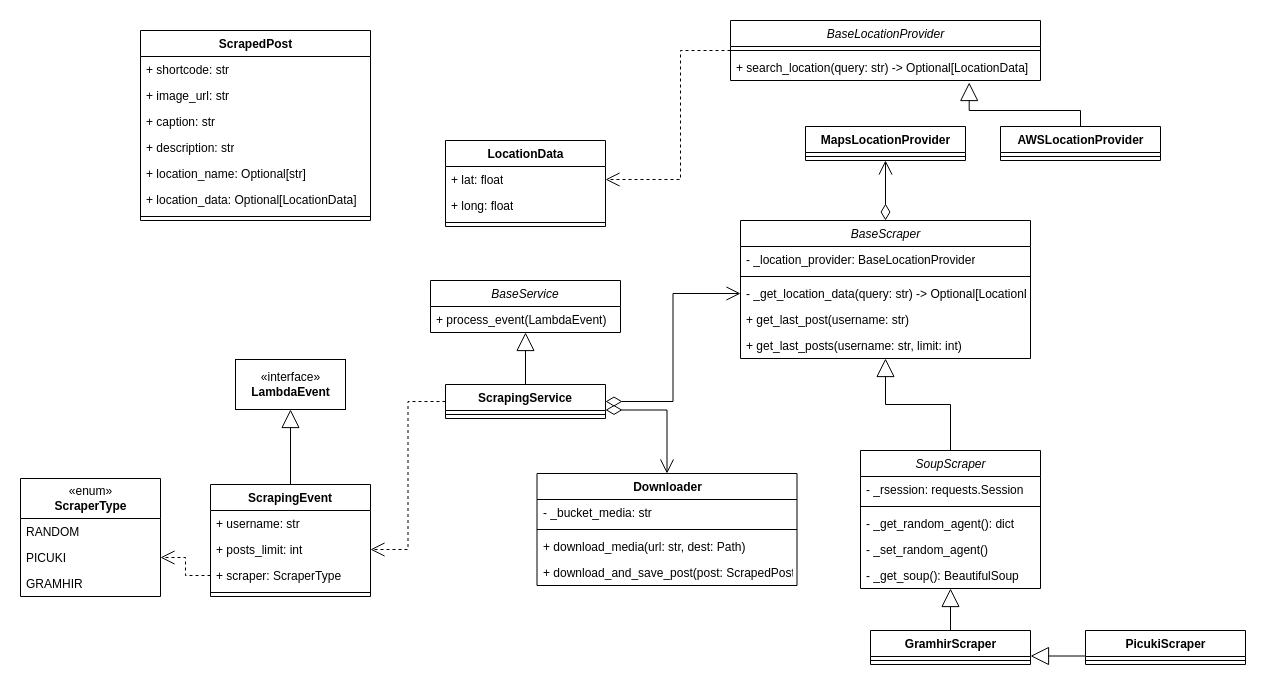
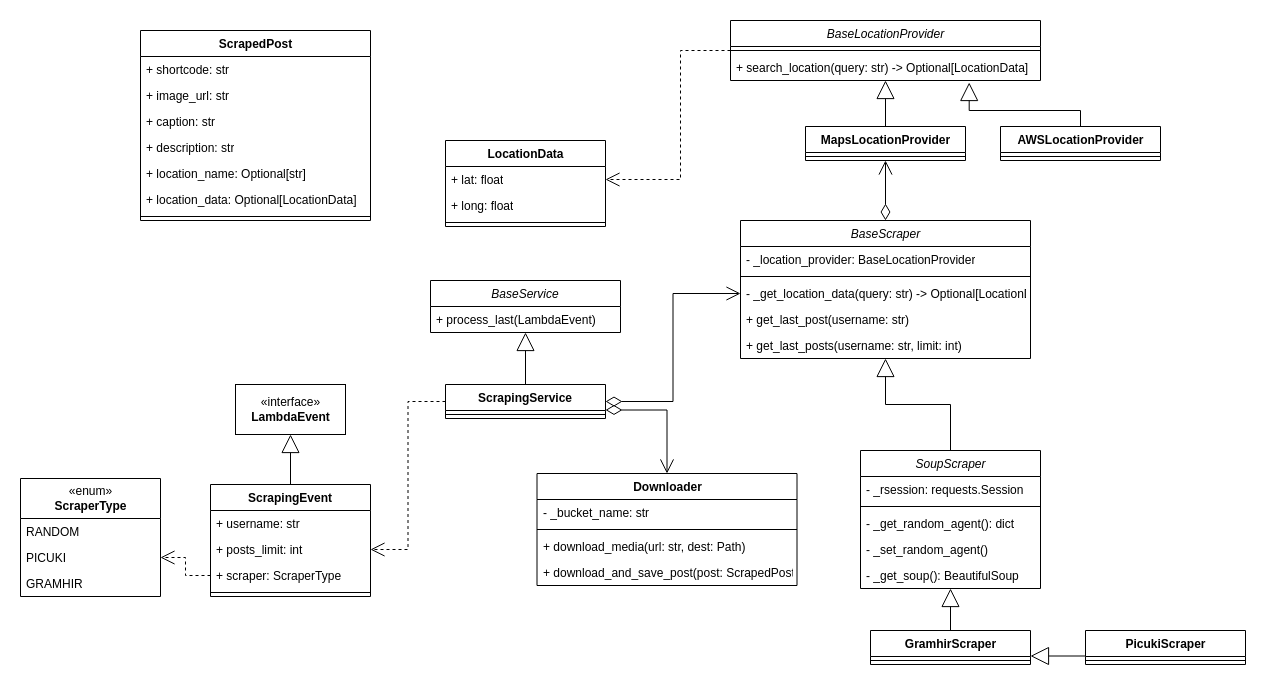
none -> (886, 113)
(529, 320) -> (524, 320)
(291, 385) -> (291, 410)
(604, 514) -> (603, 514)
